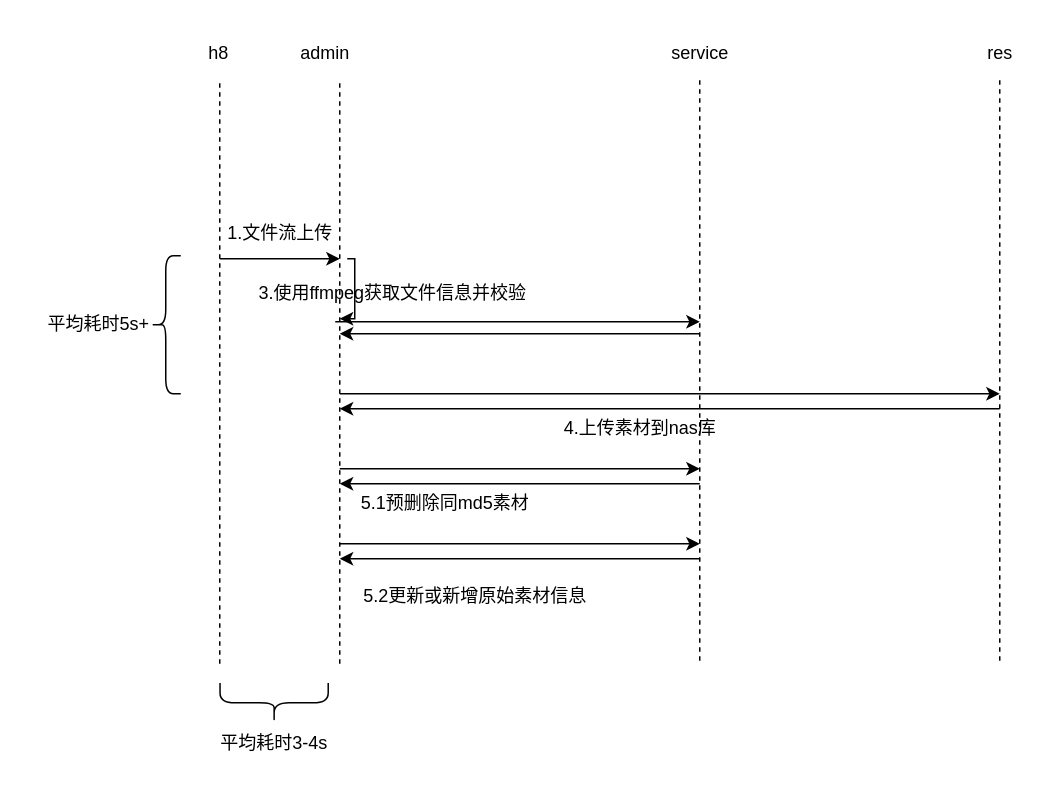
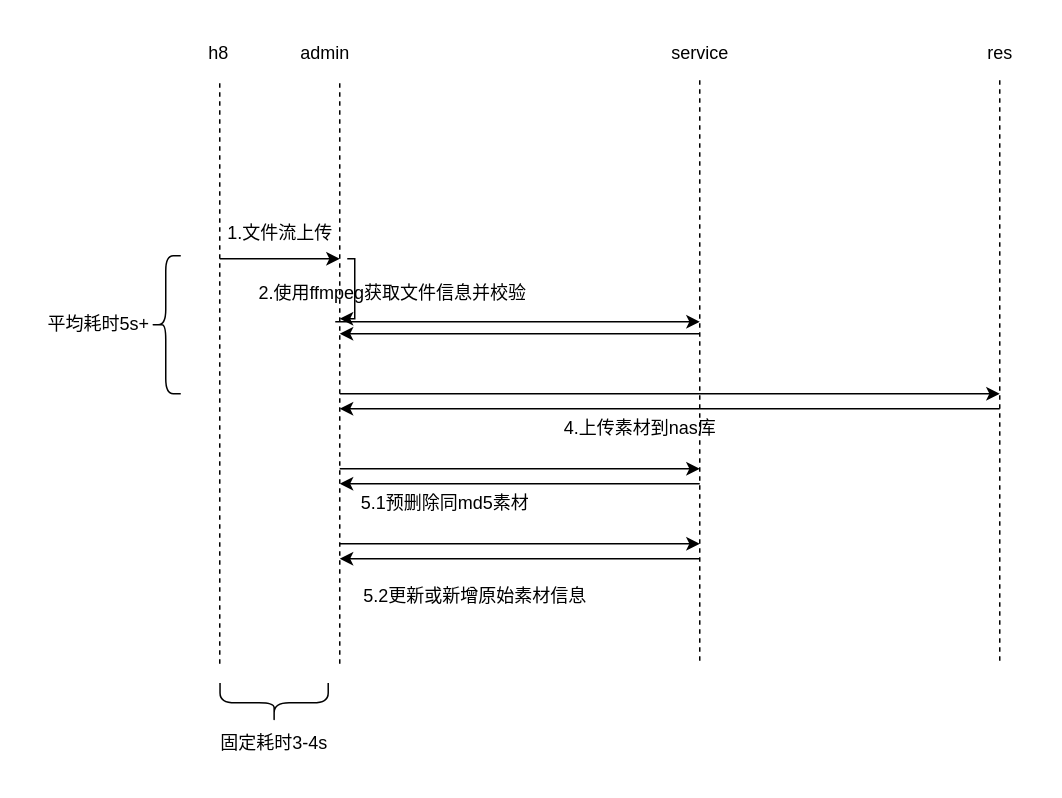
(393, 293) -> (393, 293)
(275, 743) -> (275, 743)
